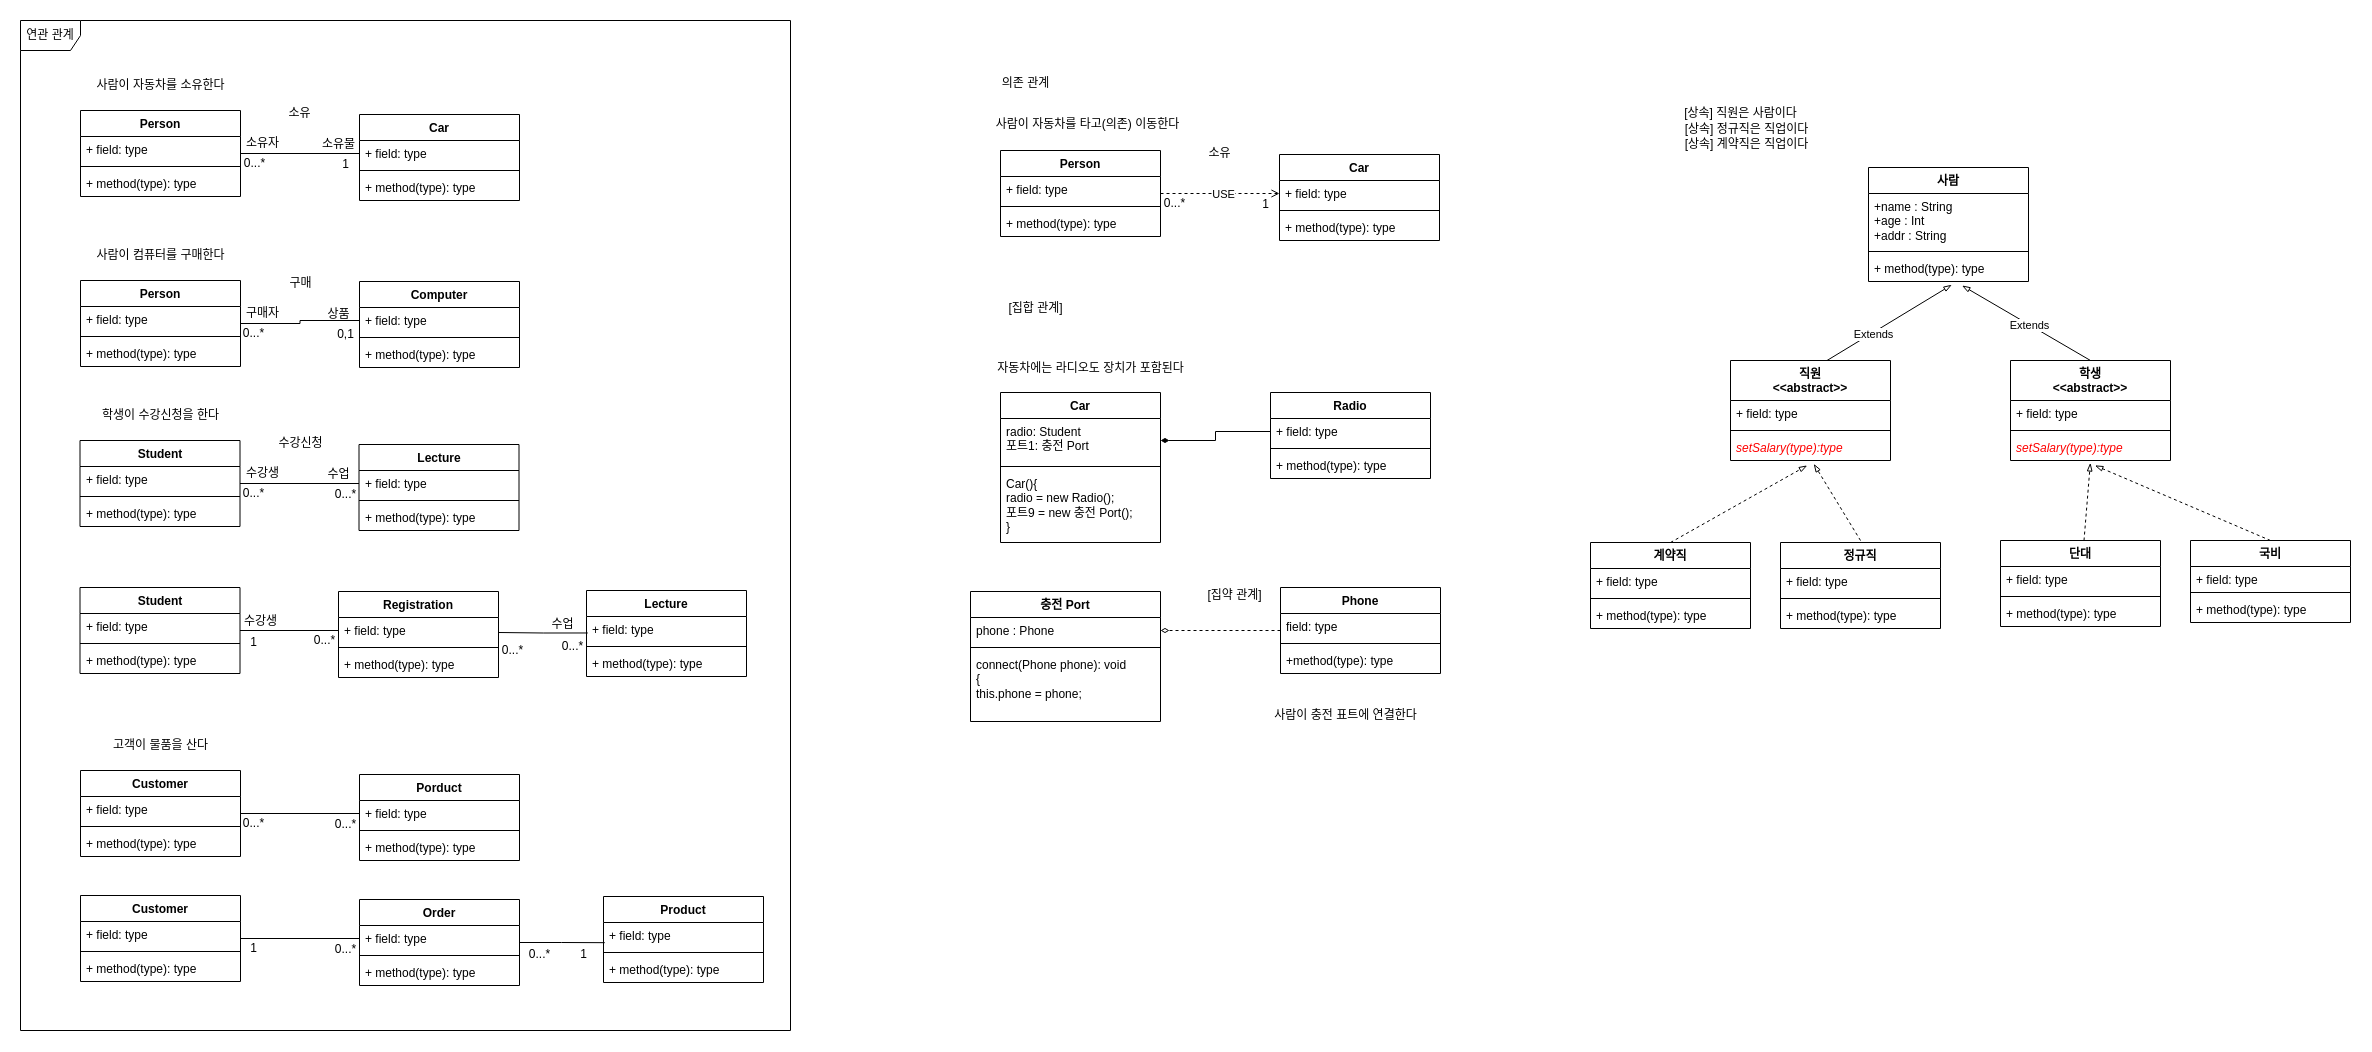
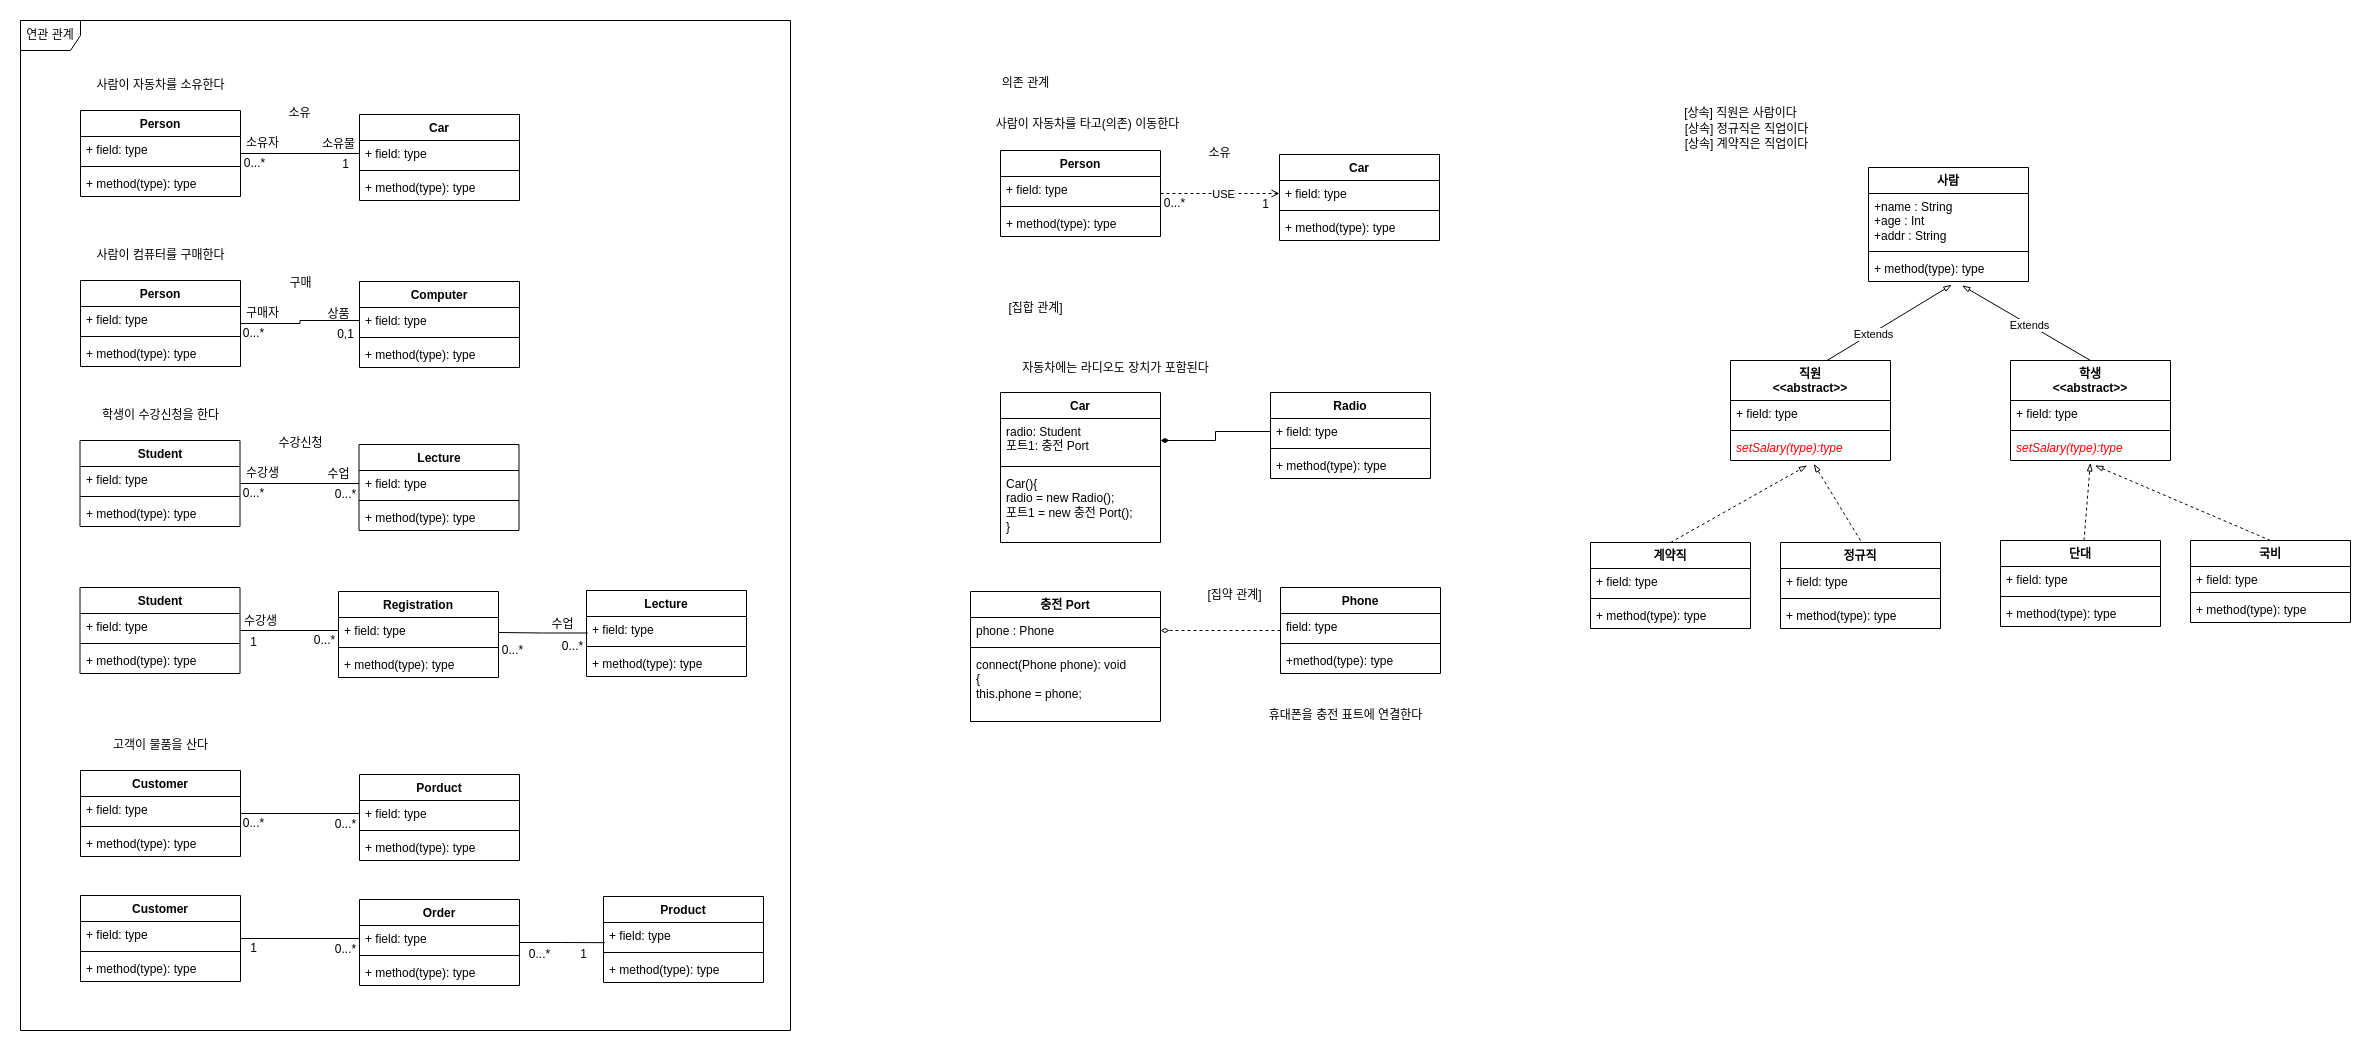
(1091, 369) -> (1116, 369)
(1076, 506) -> (1076, 506)
(1346, 716) -> (1346, 716)
